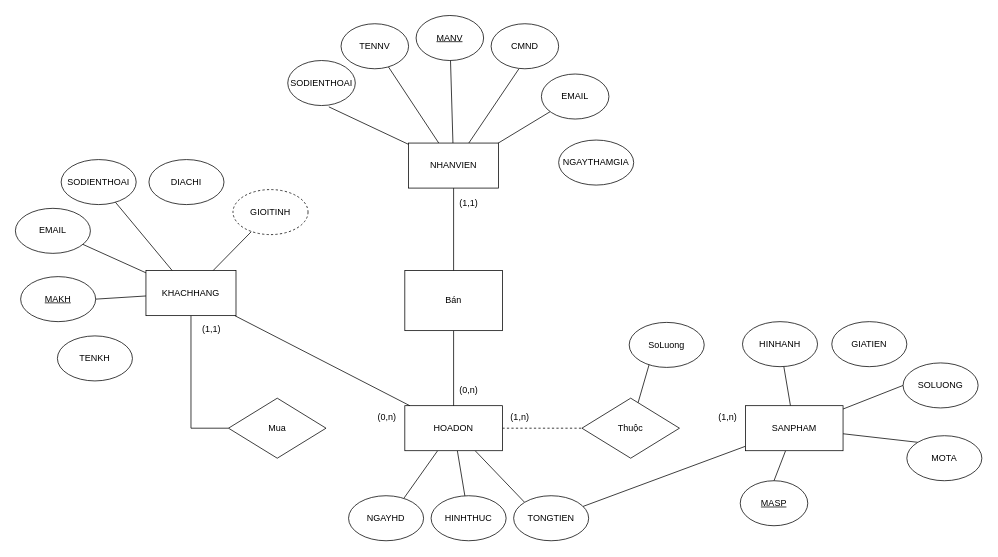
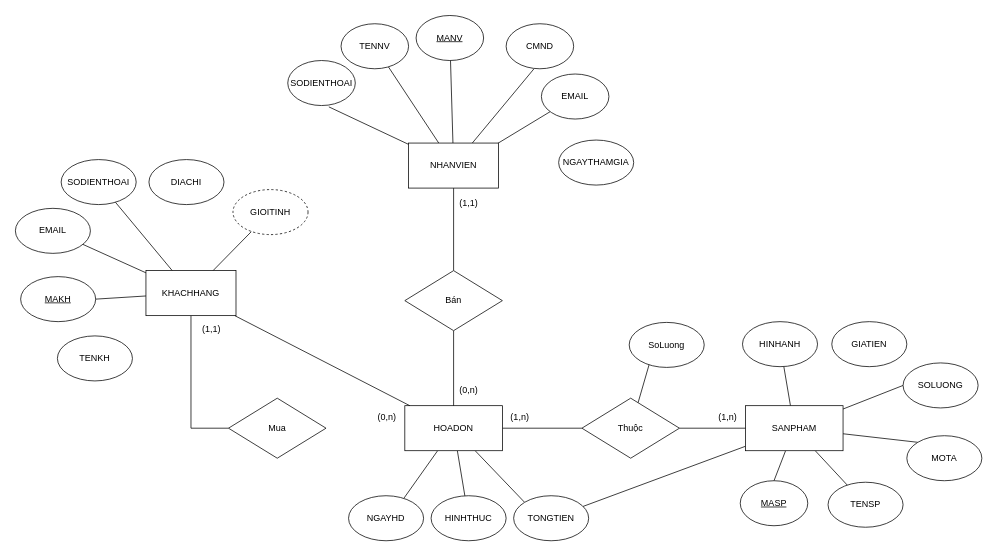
(525, 46) -> (540, 46)
(453, 300) -> (453, 300)
(542, 428) -> (542, 428)
none -> (712, 428)
none -> (831, 468)
none -> (865, 504)
